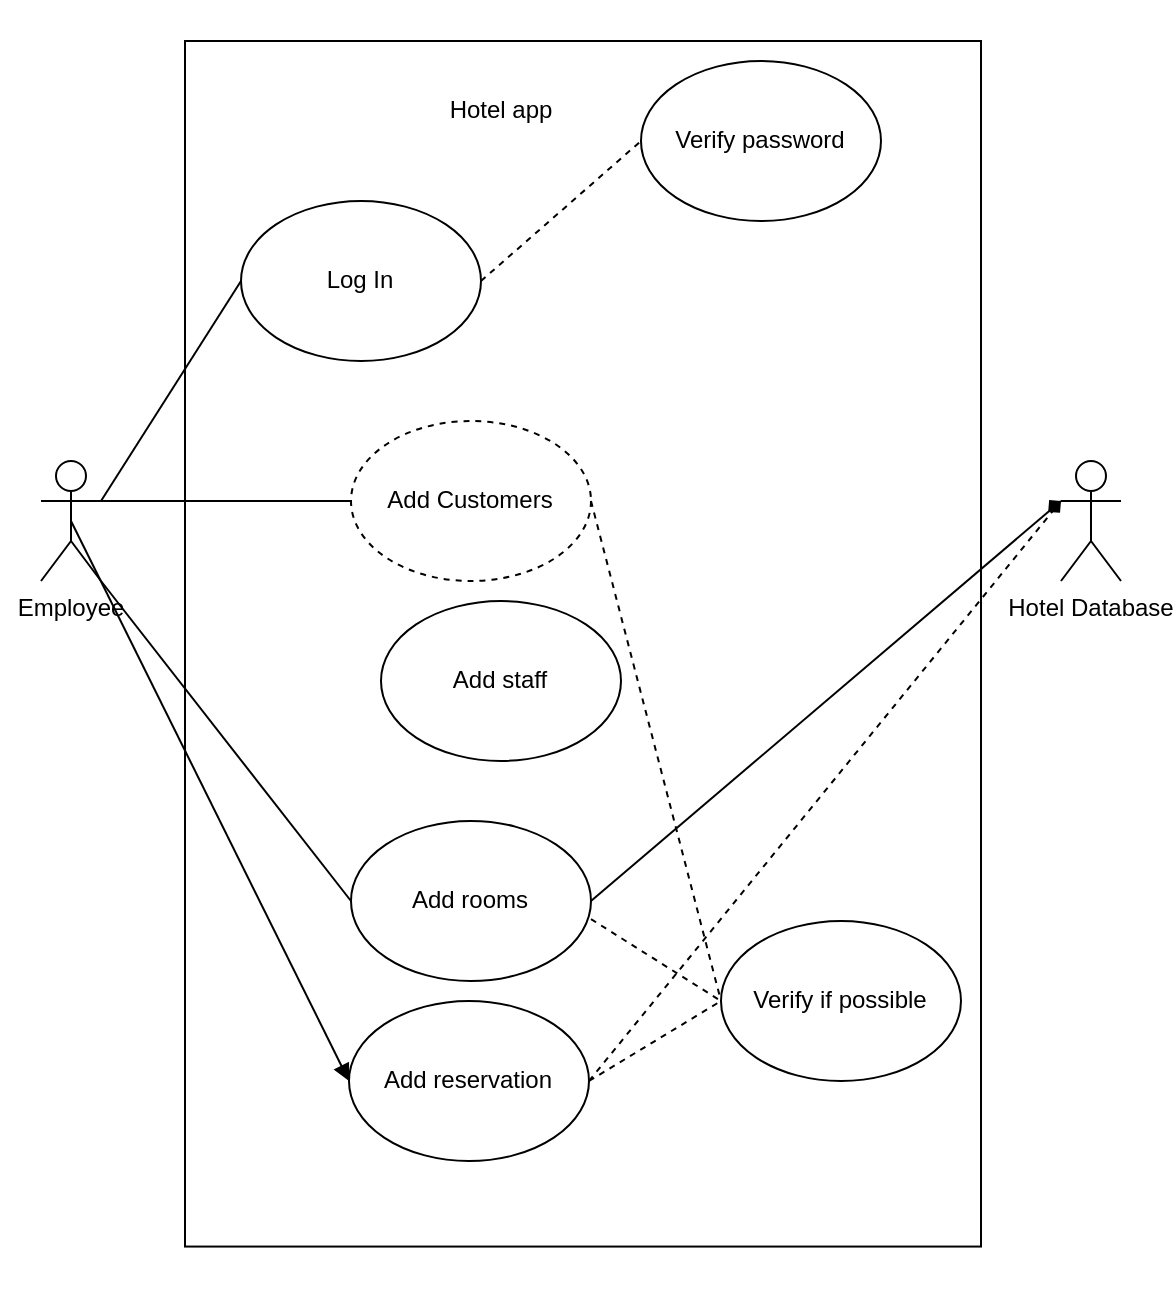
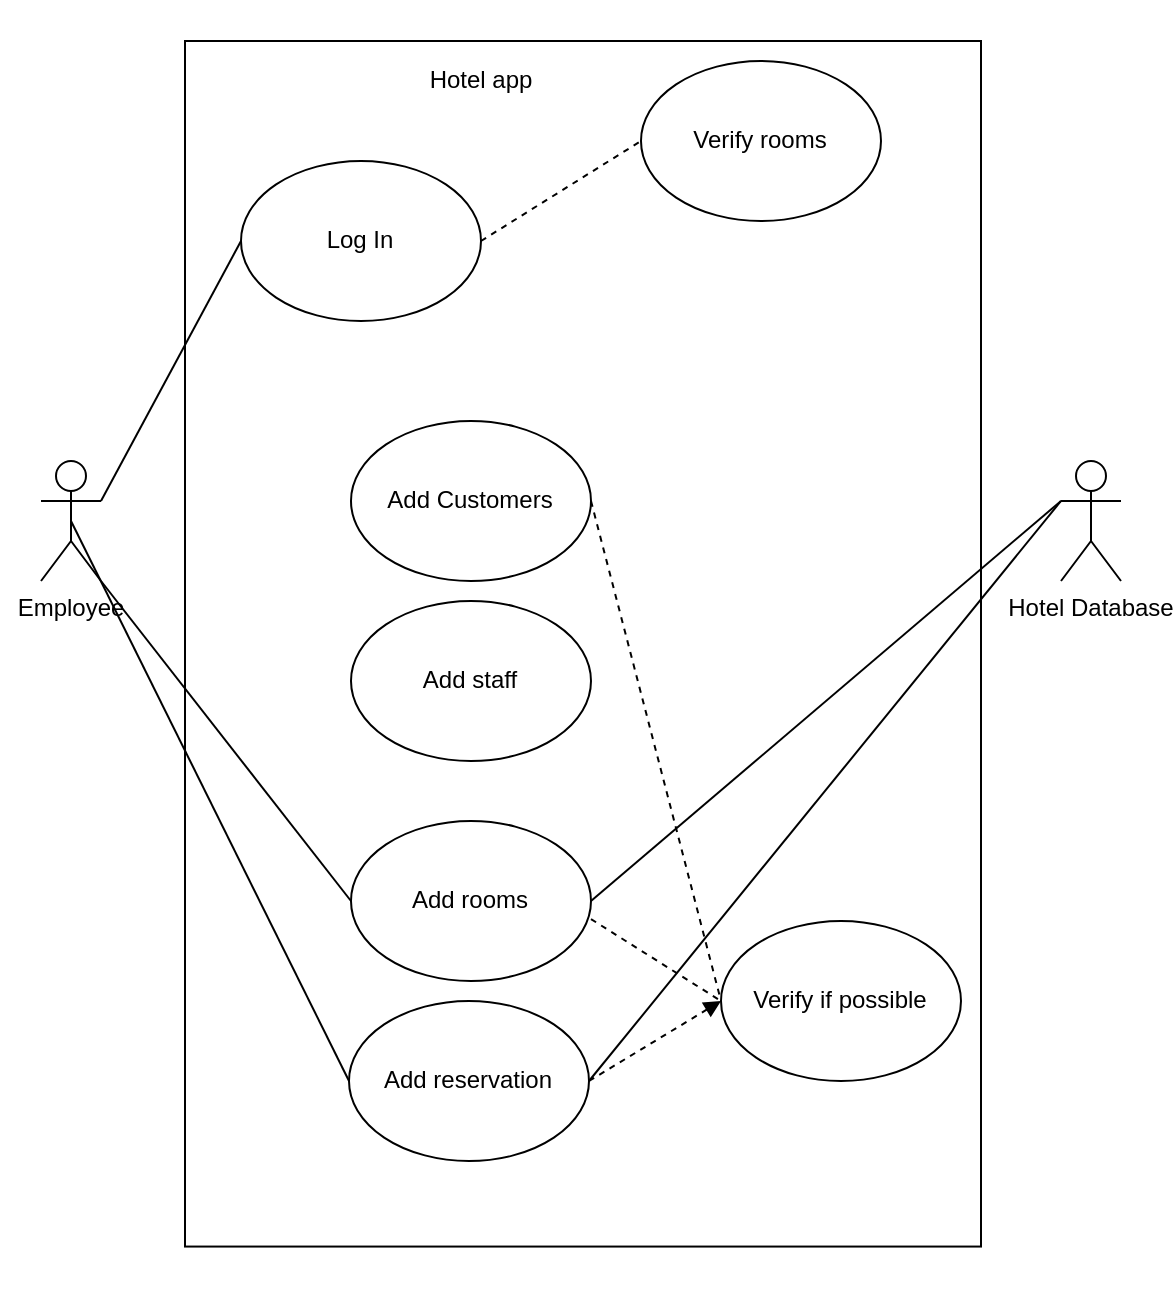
(501, 111) -> (481, 81)
(761, 141) -> (761, 141)
(361, 281) -> (361, 241)
(228, 501) -> none
(471, 501) -> (471, 501)
(1045, 514) -> (1046, 514)
(501, 681) -> (471, 681)
(881, 722) -> (881, 722)
(711, 1007) -> (705, 1010)
(341, 1065) -> (344, 1071)
